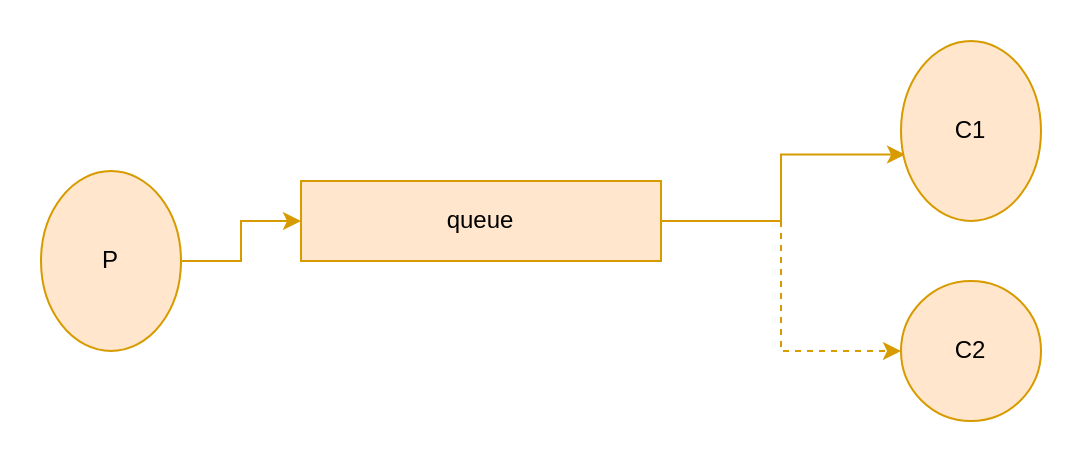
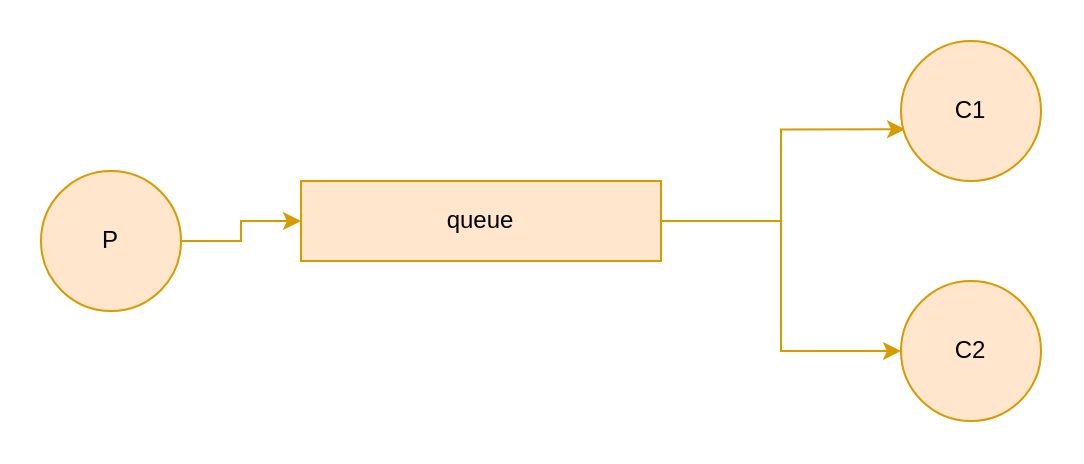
(971, 131) -> (971, 111)
(111, 261) -> (111, 241)
(781, 341) -> (781, 341)
